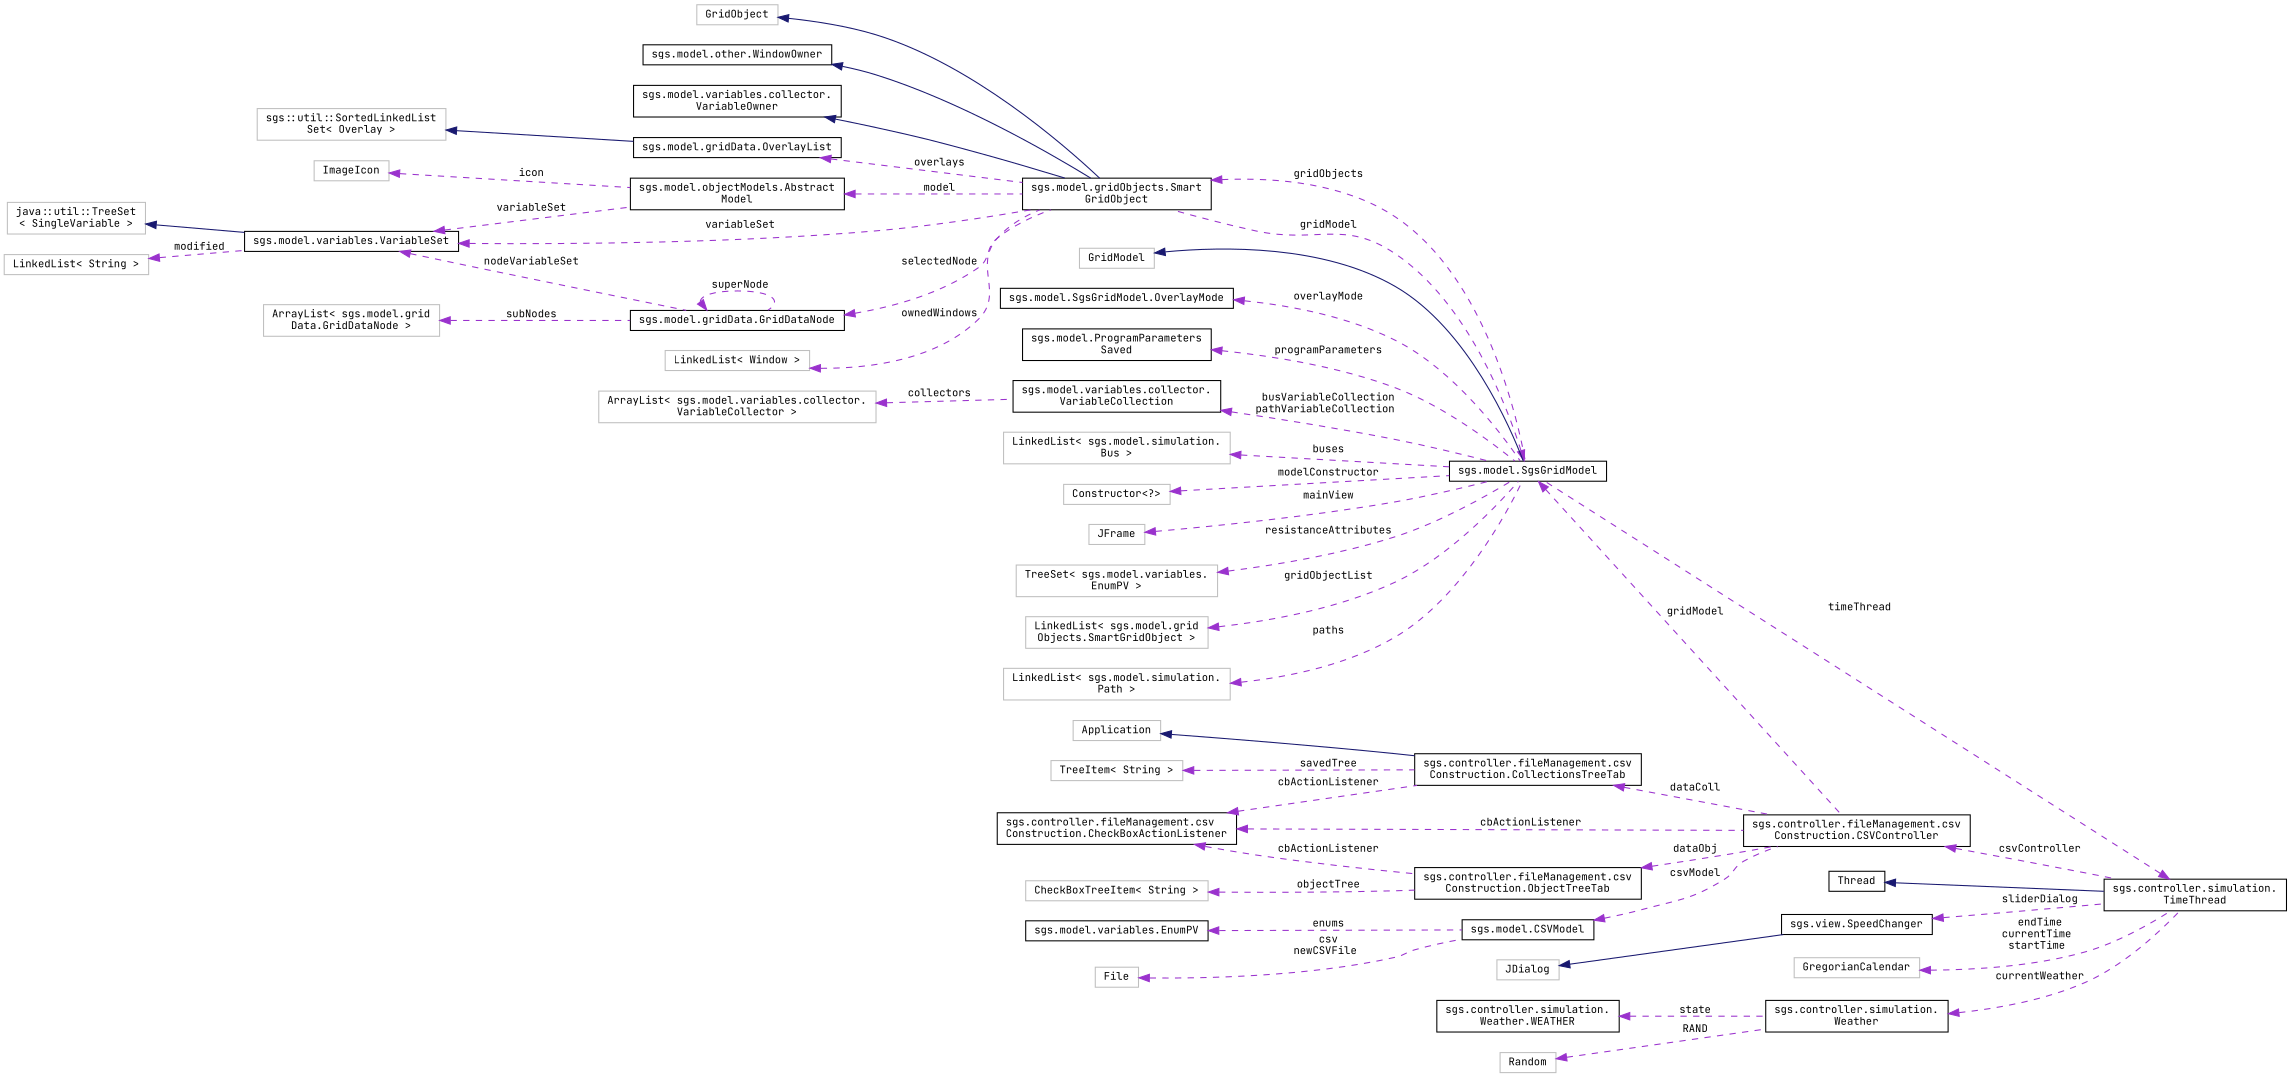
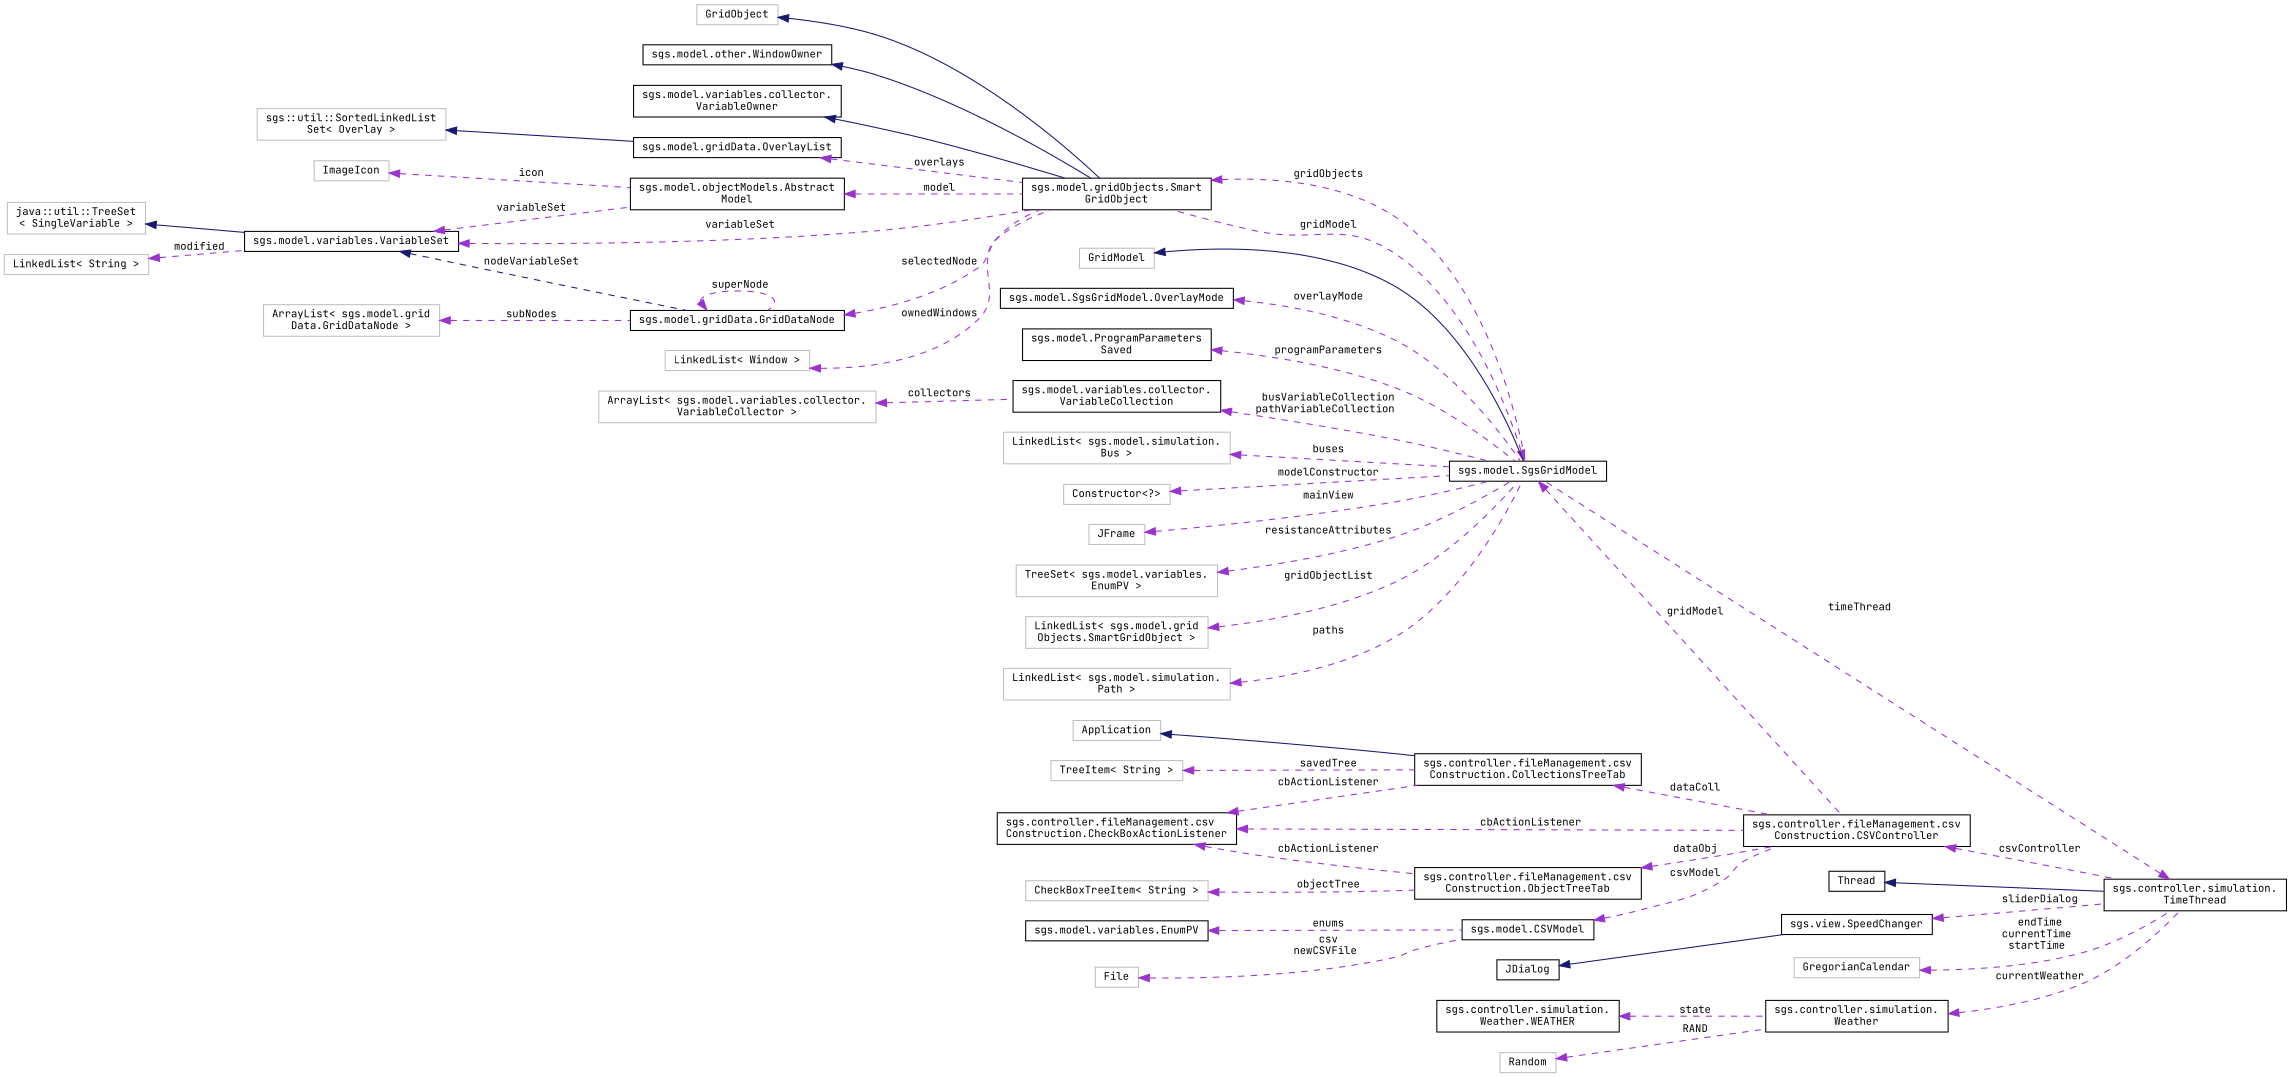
(548, 282) -> (548, 282)
(1528, 970) -> (1528, 970)
